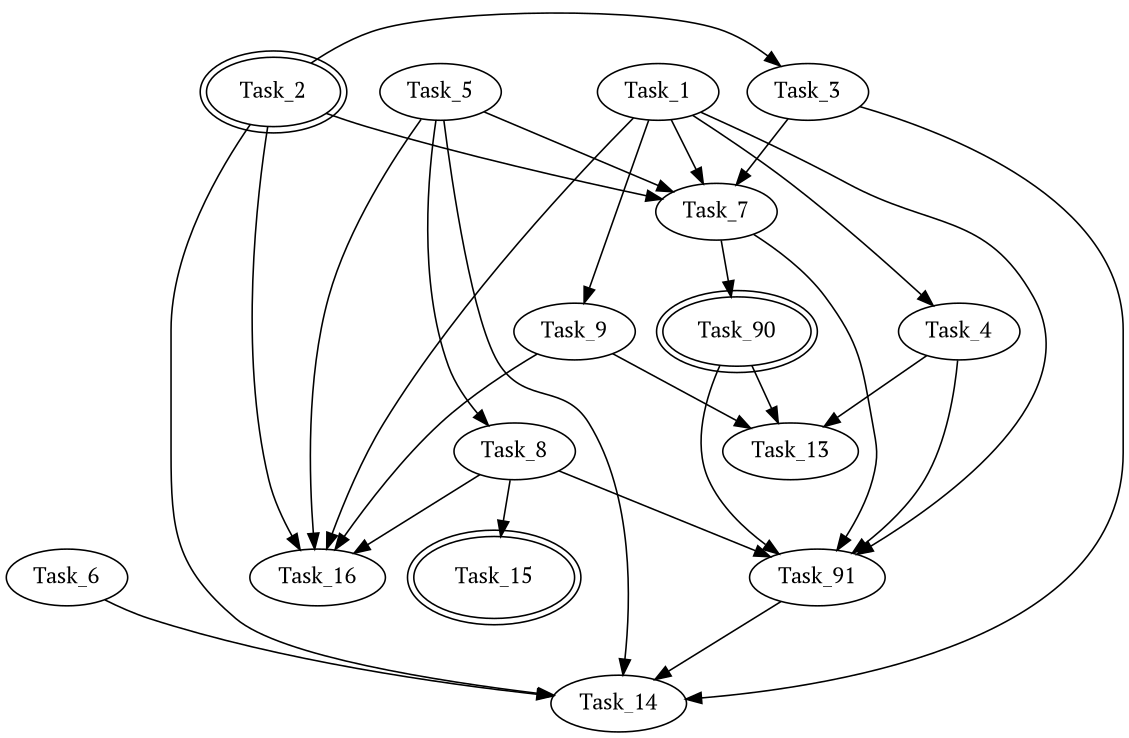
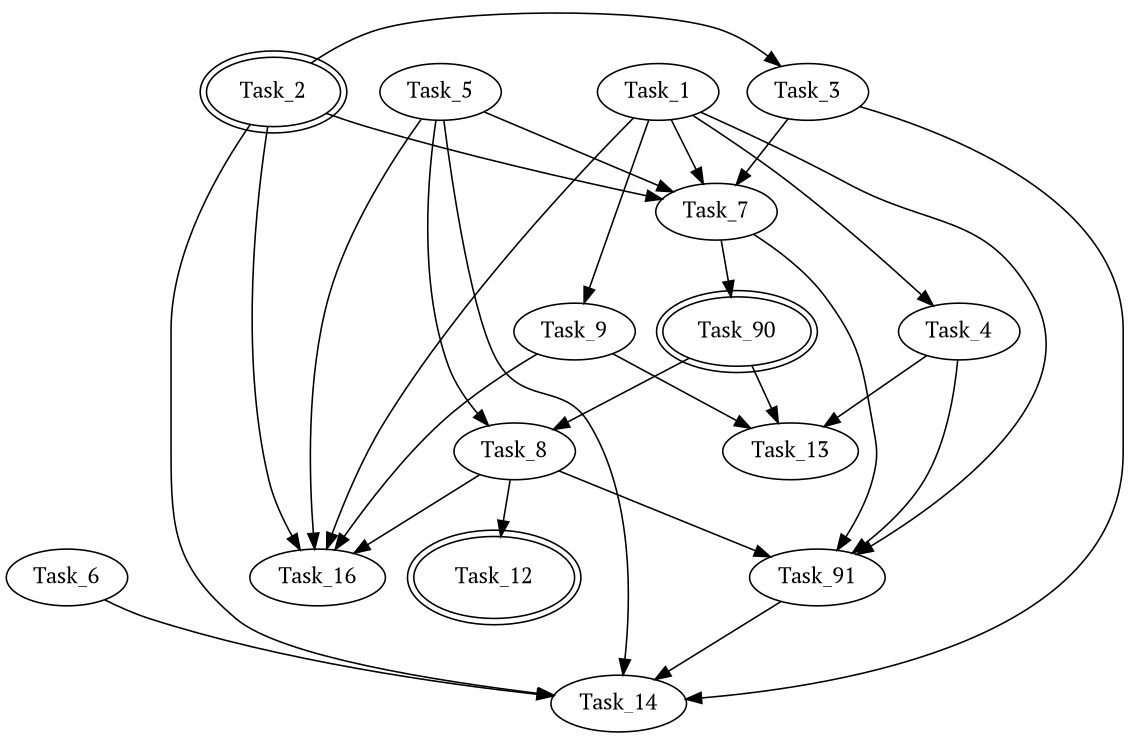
(704, 465) -> (628, 390)
(494, 577) -> (494, 577)
